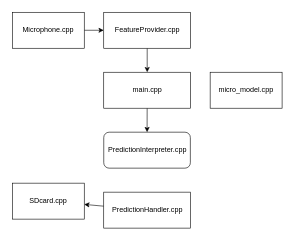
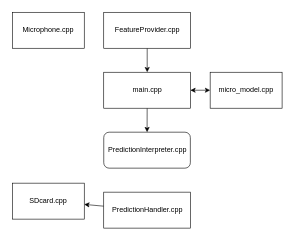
(98, 30) -> none
none -> (203, 90)
